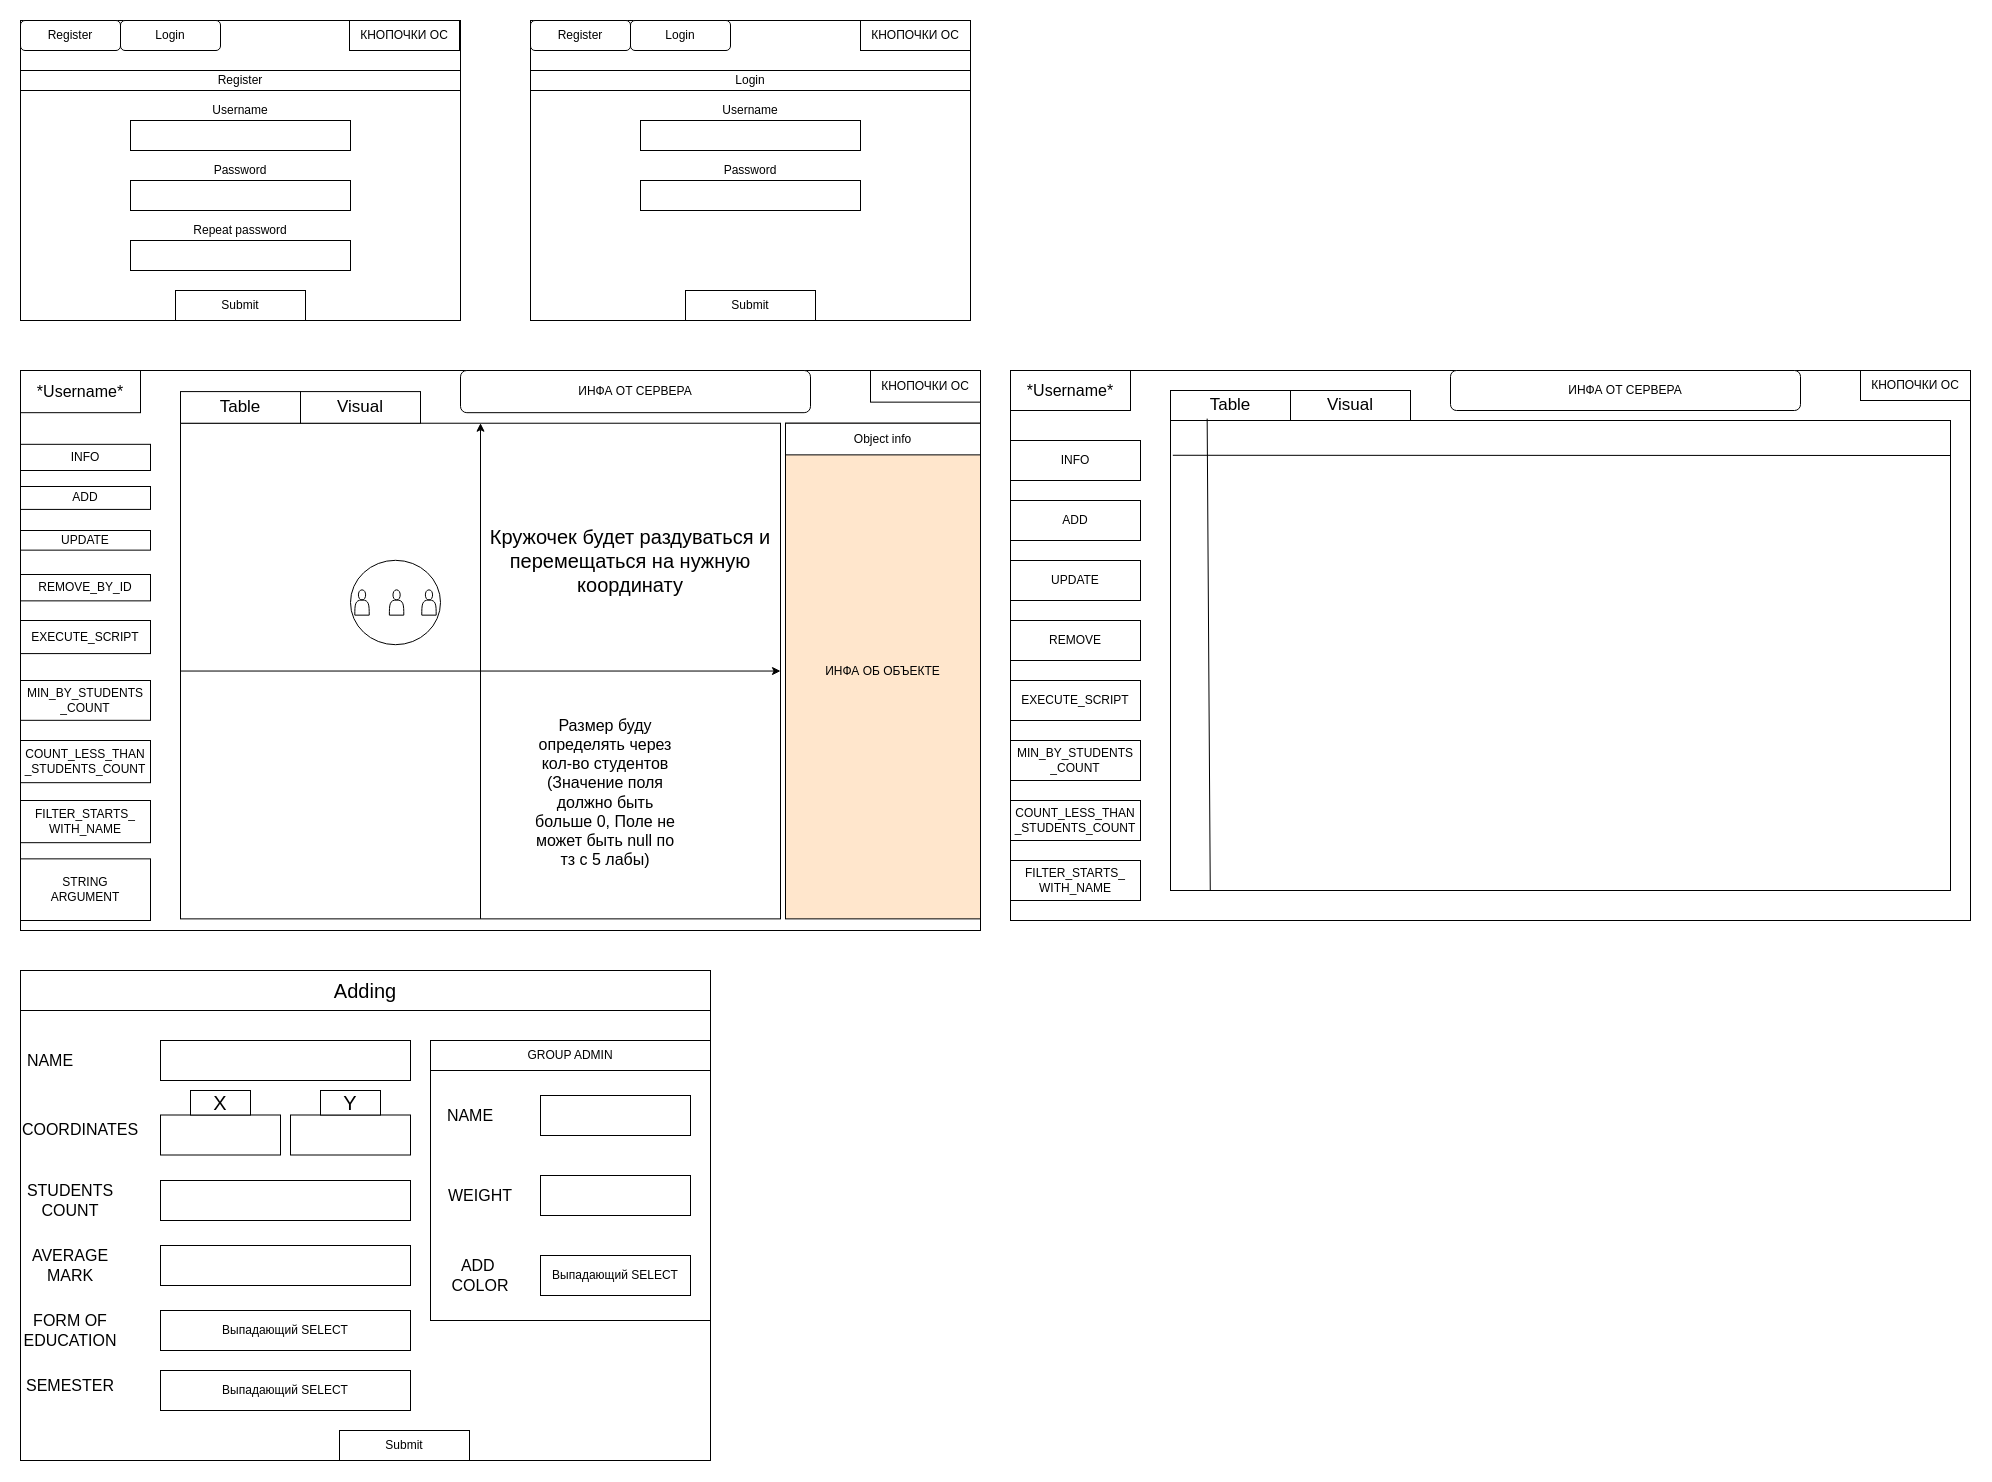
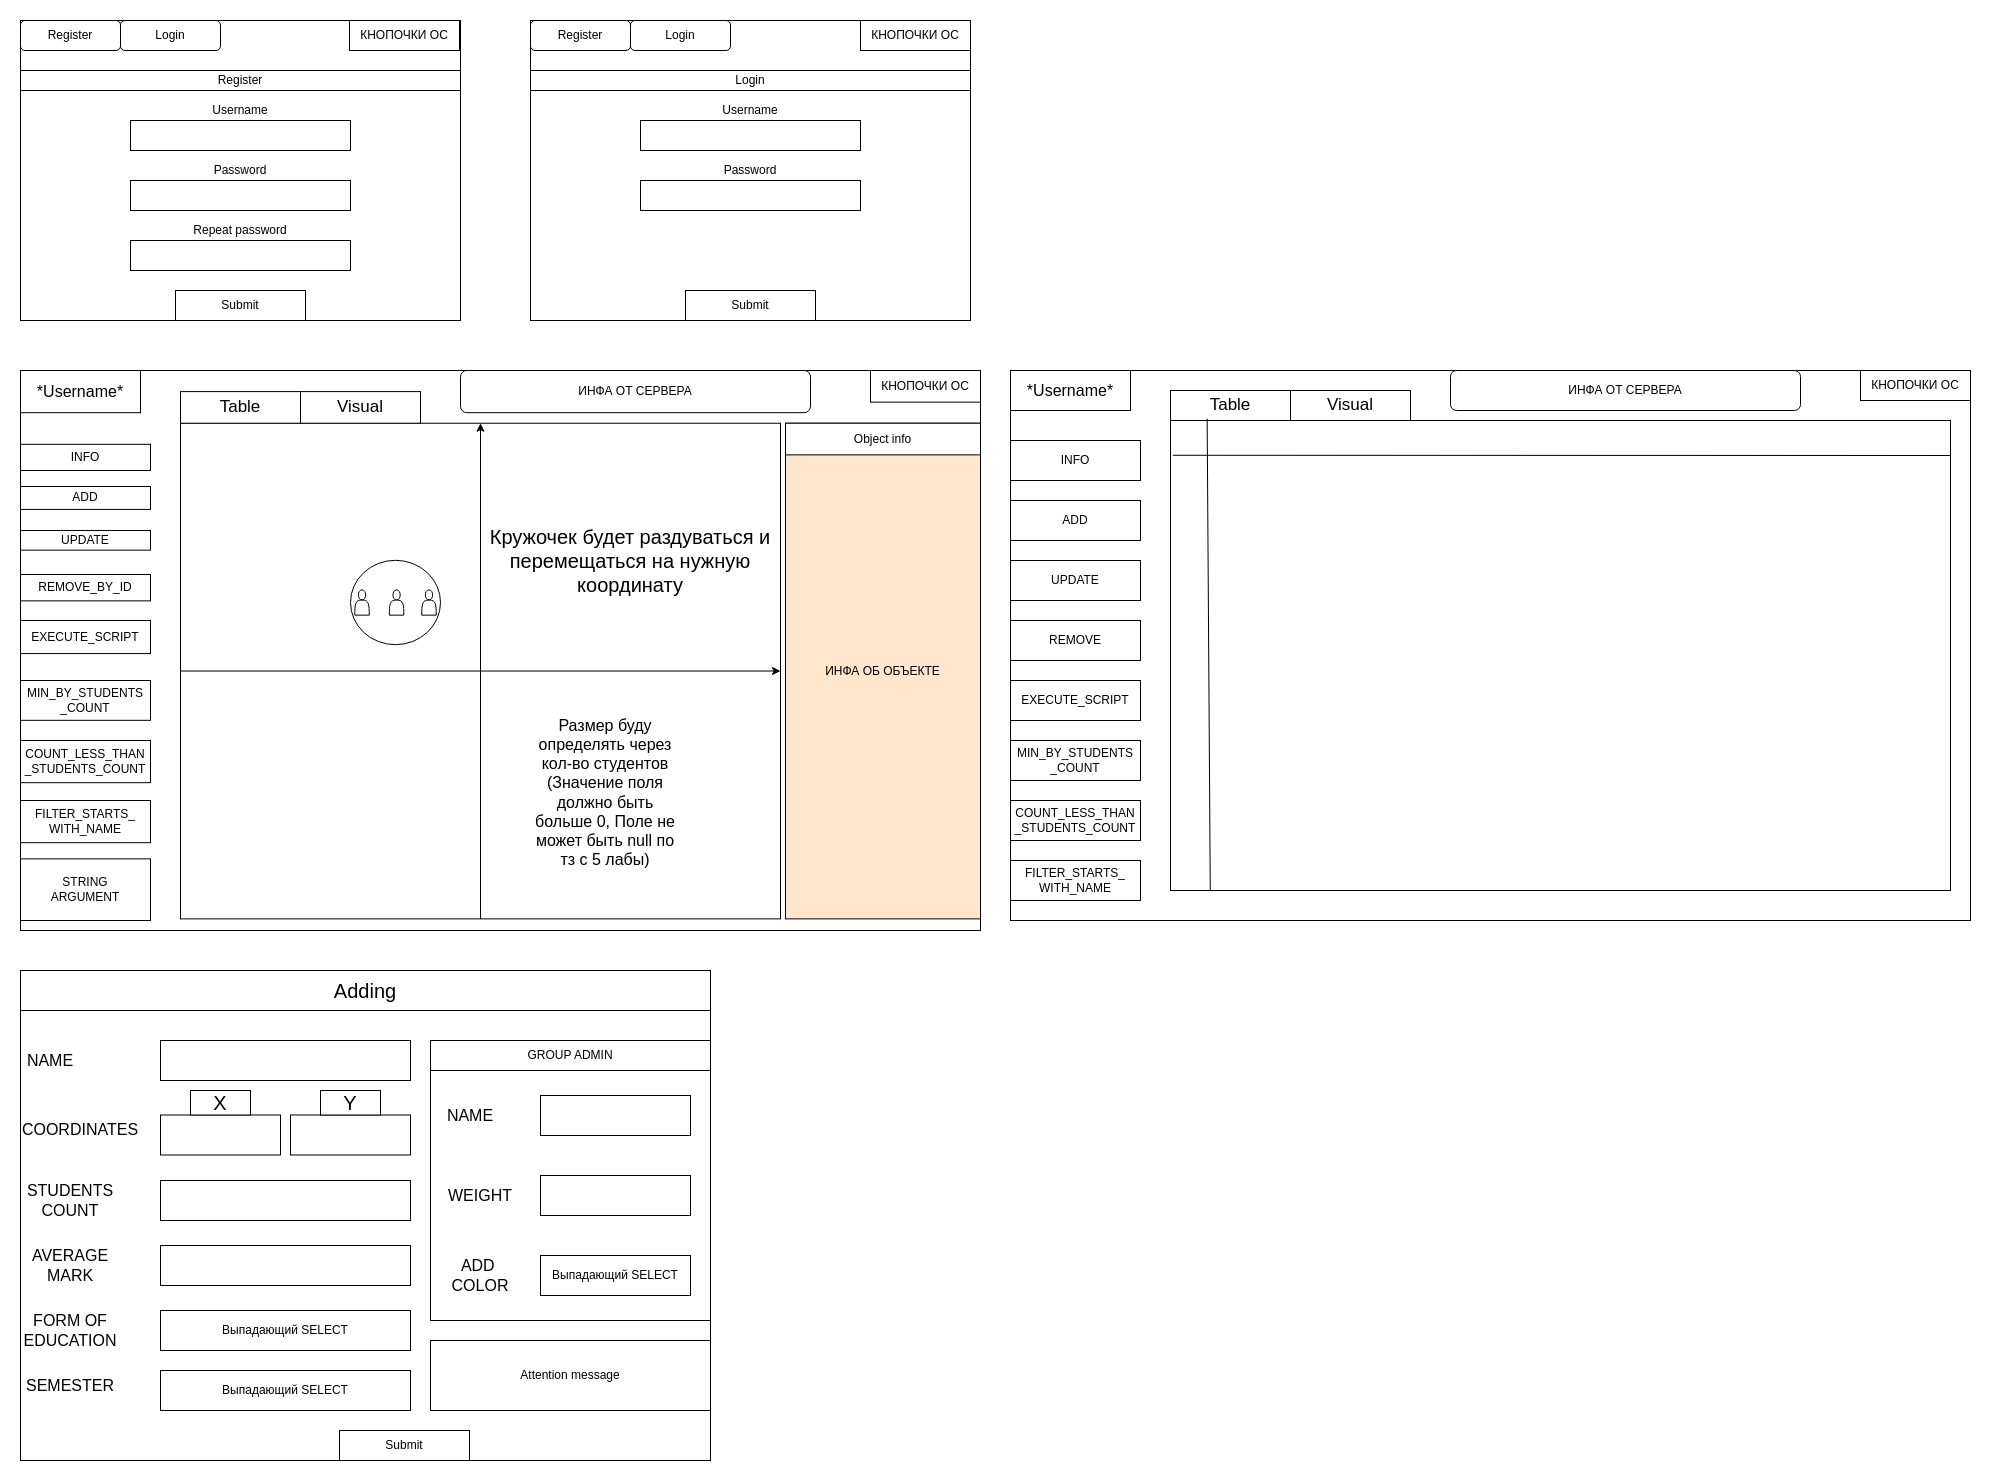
none -> (571, 1376)
